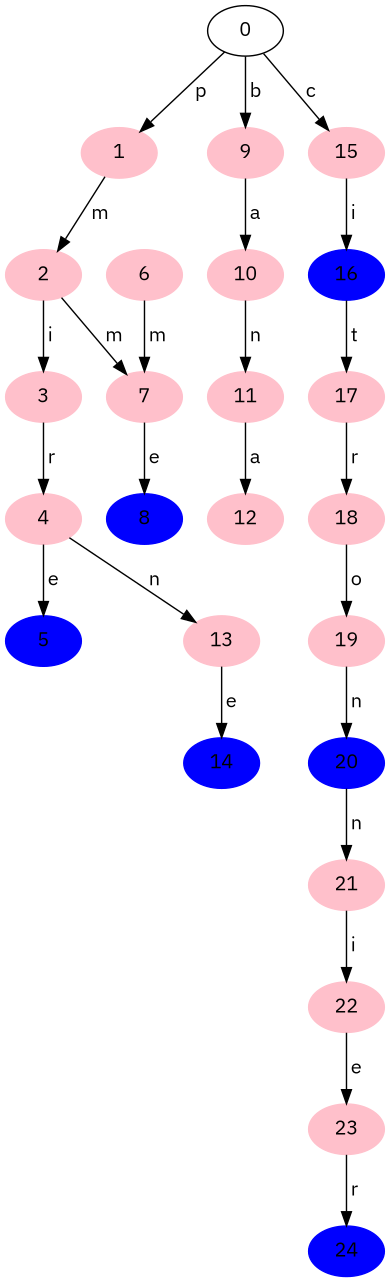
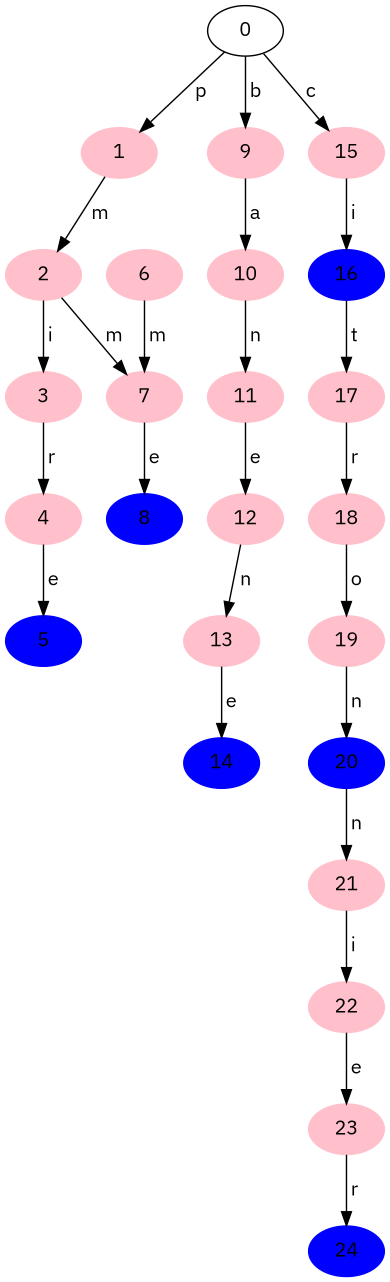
(253, 458) -> (253, 458)
(127, 576) -> (235, 573)
